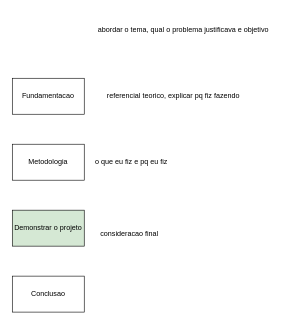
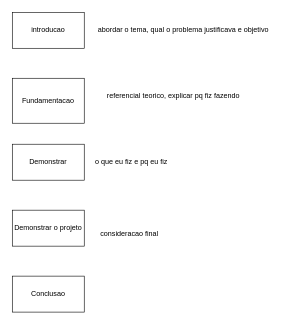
none -> (48, 30)
(48, 96) -> (48, 101)
(48, 162) -> (48, 162)
(48, 228) -> (48, 228)
